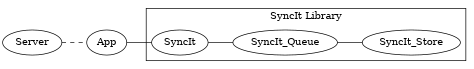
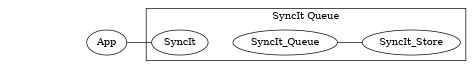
(306, 16) -> (306, 16)
(32, 43) -> none
(221, 43) -> none
